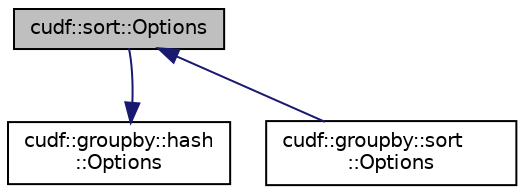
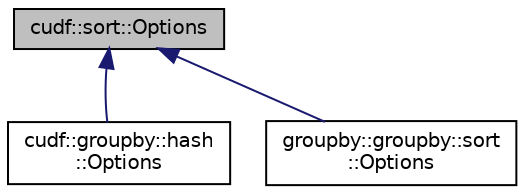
(132, 75) -> (106, 96)
(391, 153) -> (391, 153)
